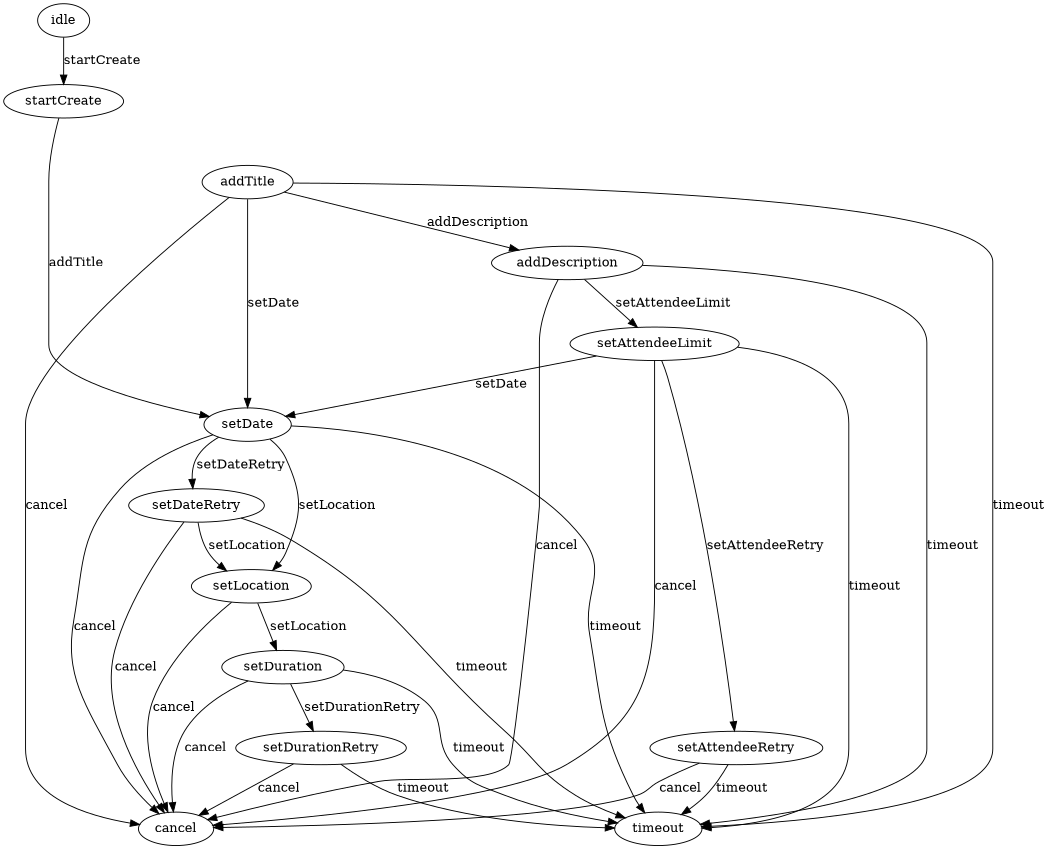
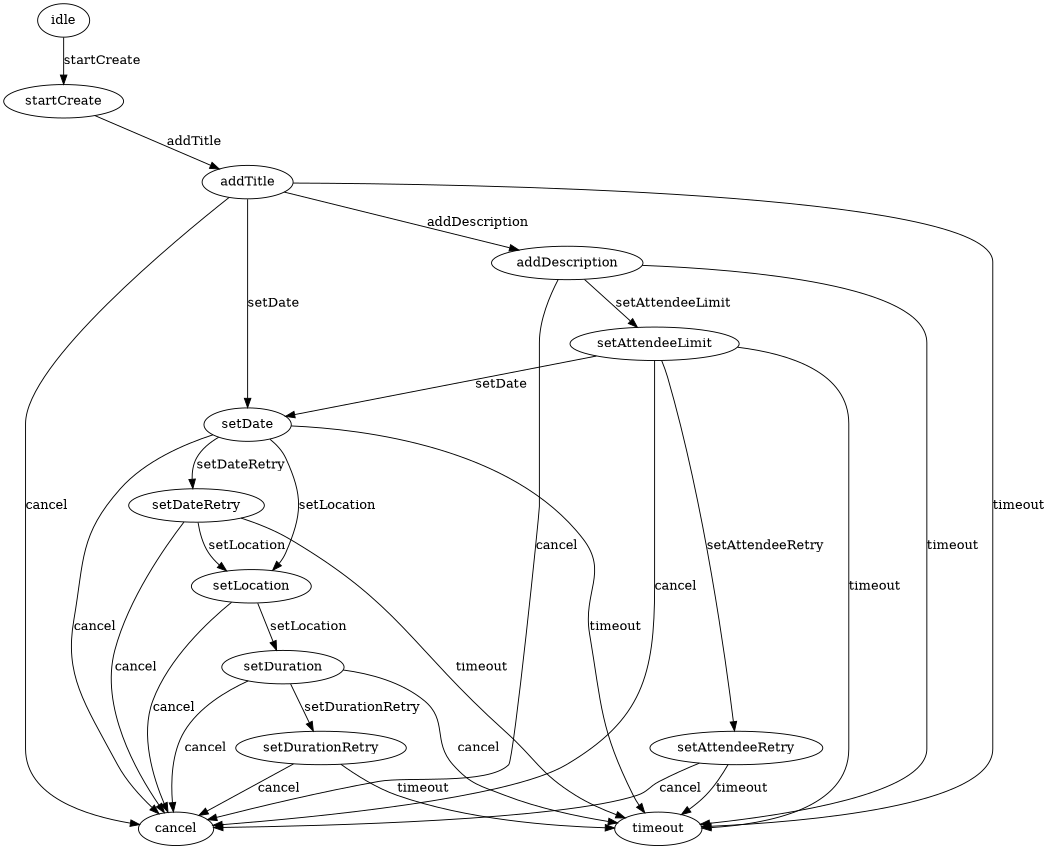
(49, 317) -> (153, 140)
(479, 748) -> (479, 748)
